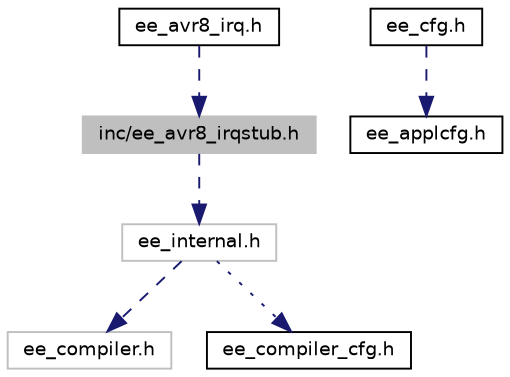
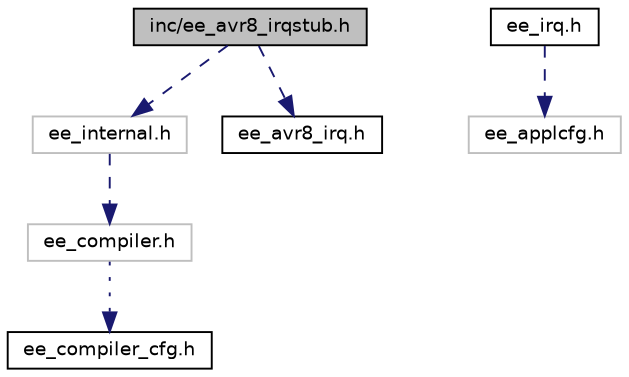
(426, 27) -> (545, 27)
(199, 71) -> (272, 72)
(199, 135) -> (250, 27)
(426, 135) -> (545, 135)
(247, 289) -> (110, 287)
